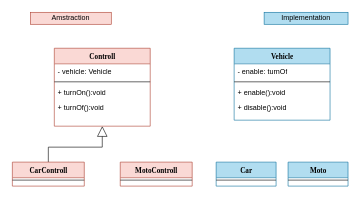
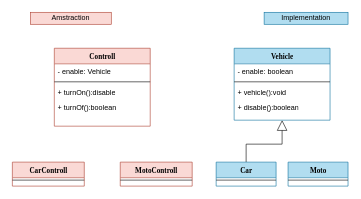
(88, 72) -> (87, 72)
(266, 72) -> (267, 72)
(85, 93) -> (90, 93)
(264, 93) -> (265, 93)
(85, 108) -> (91, 108)
(265, 108) -> (272, 108)
none -> (262, 144)
(73, 147) -> none
